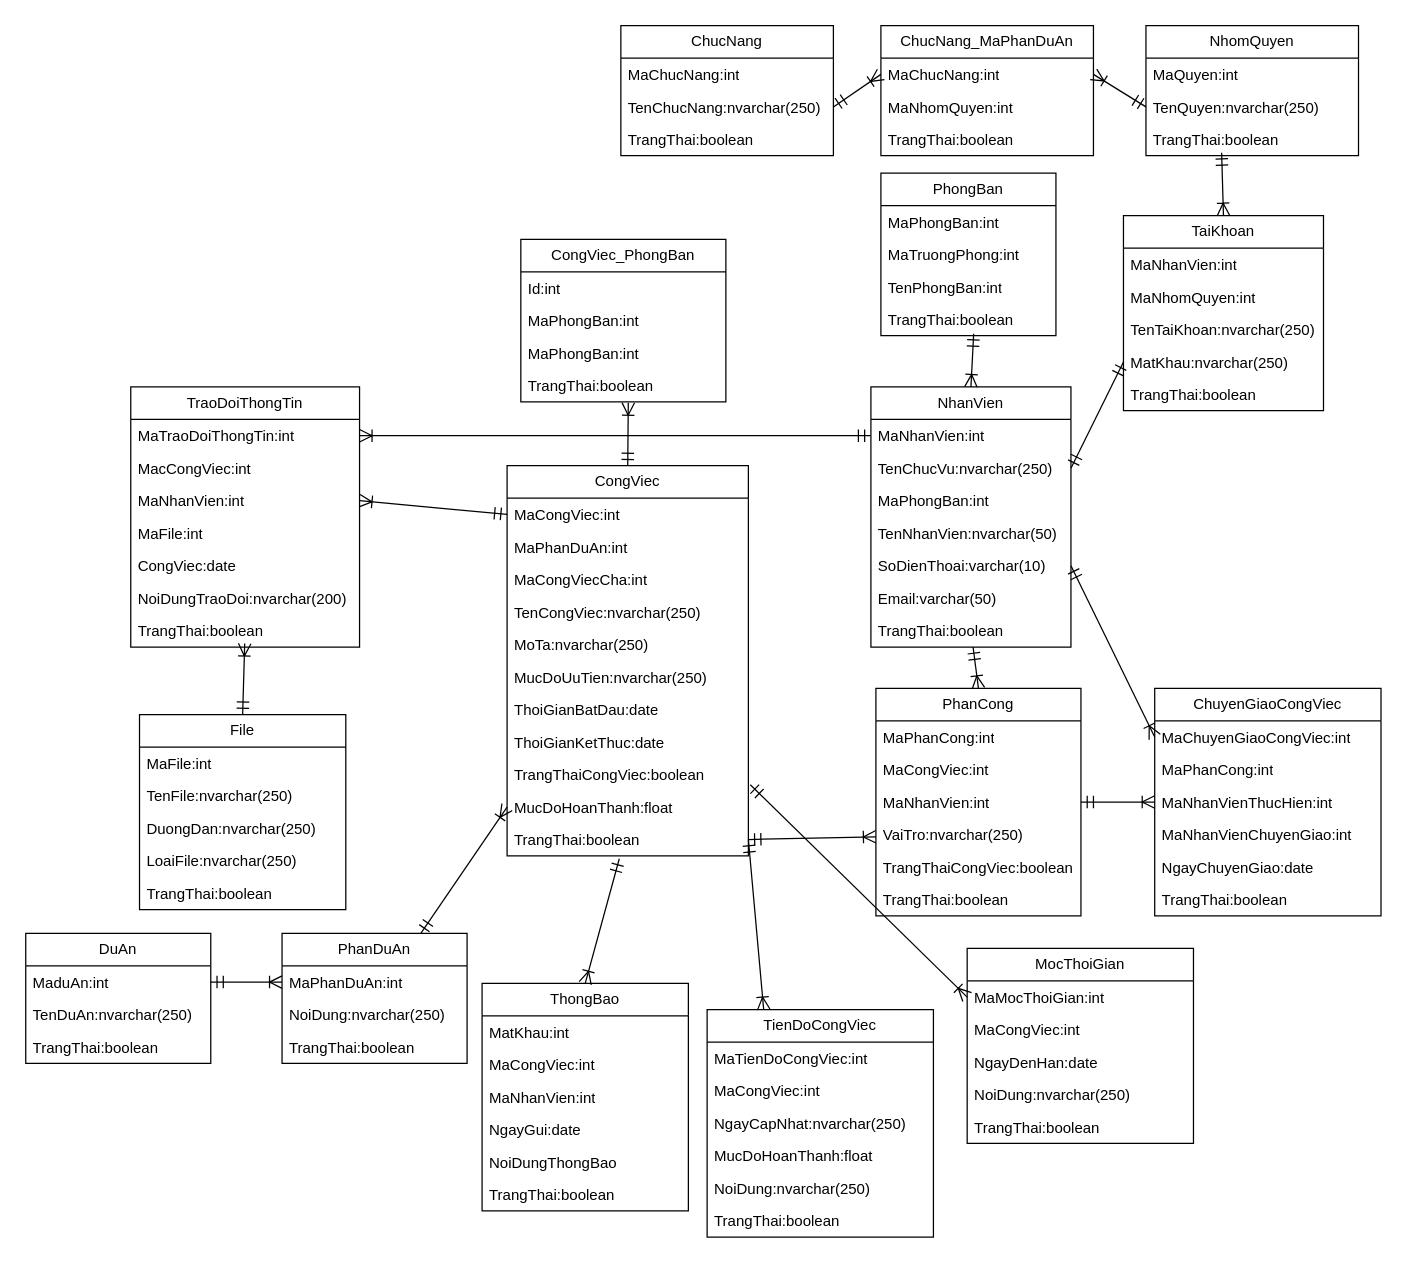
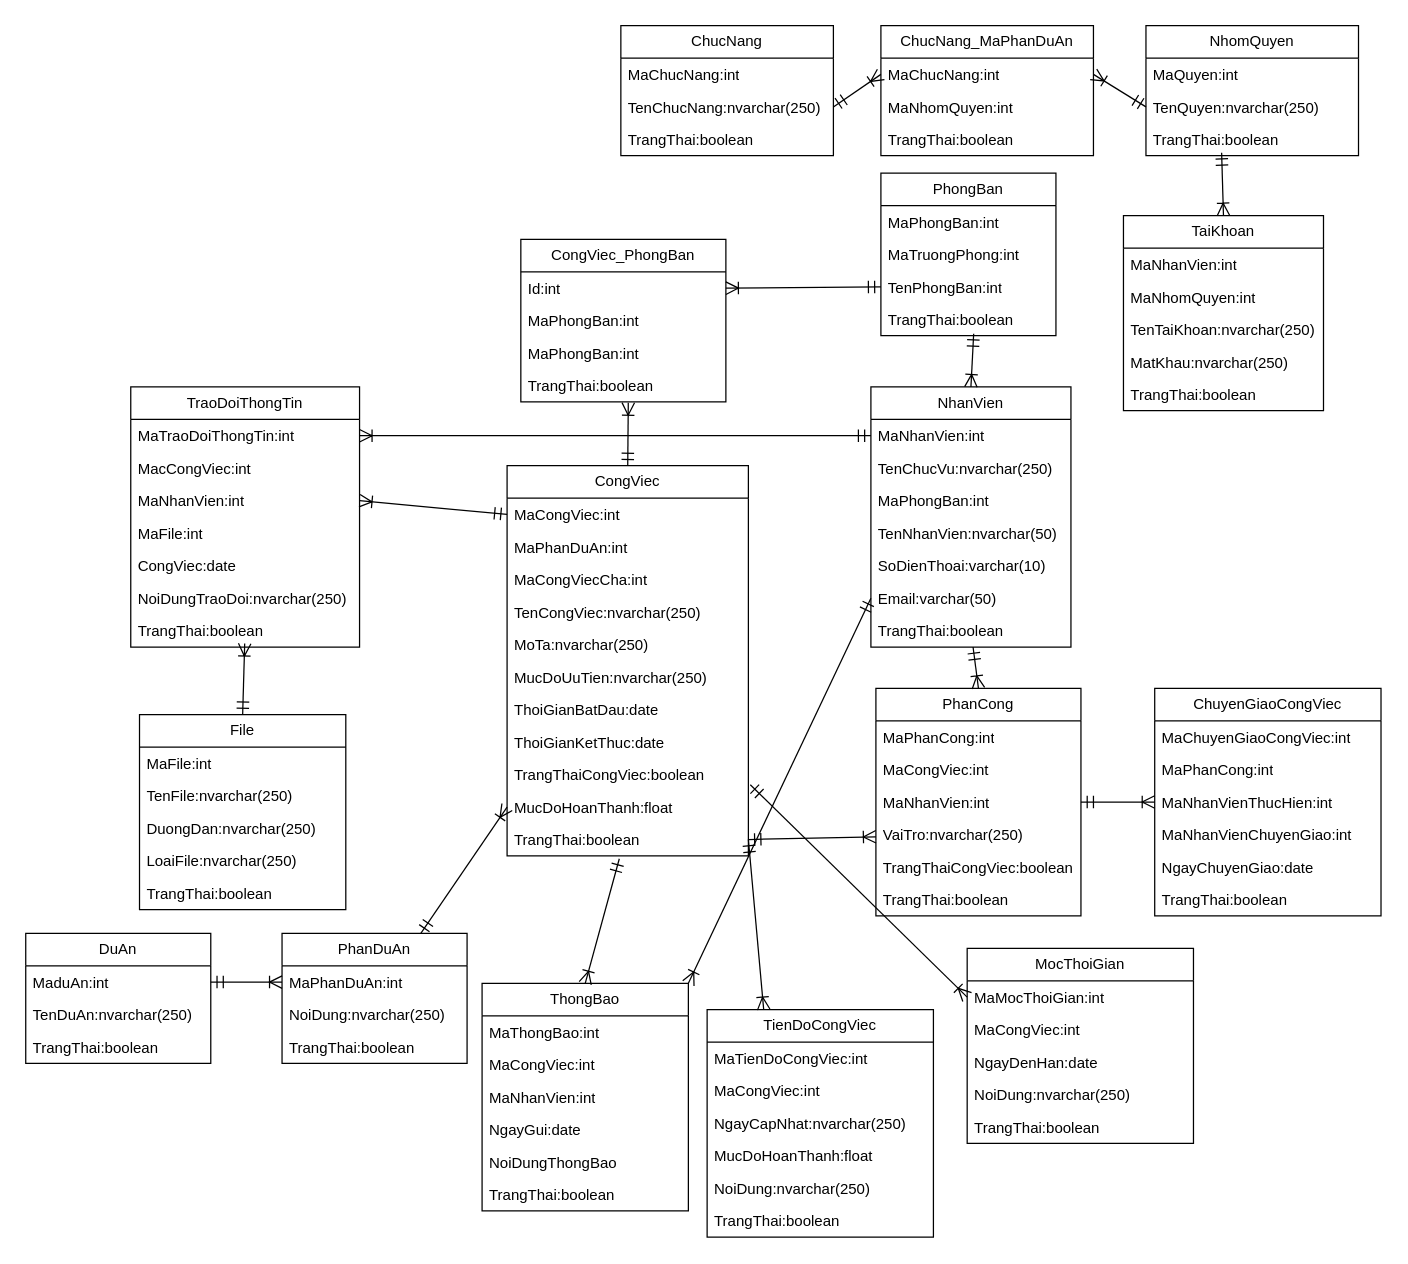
none -> (805, 287)
(1096, 416) -> none
(246, 609) -> (246, 609)
(1113, 652) -> none
none -> (811, 725)
(532, 1033) -> (544, 1033)
